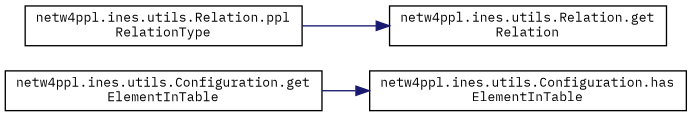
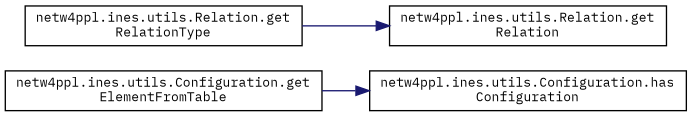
(164, 26) -> (164, 26)
(164, 91) -> (164, 91)
(528, 91) -> (528, 91)
